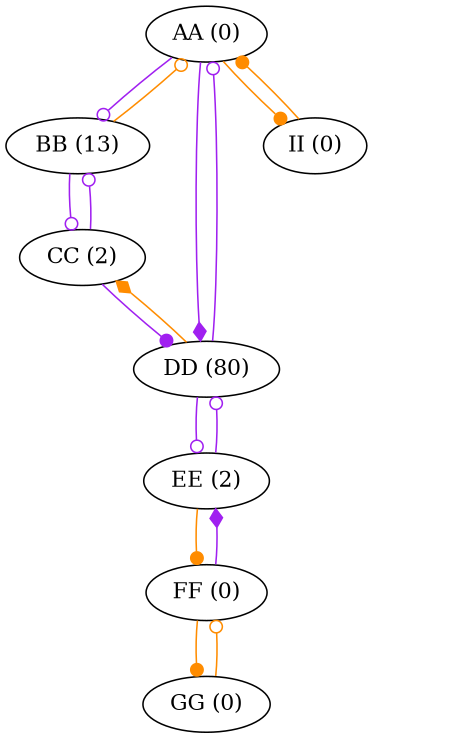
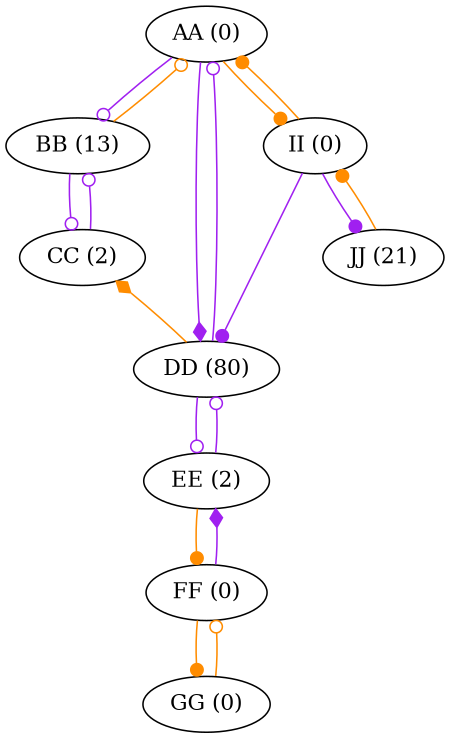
none -> (383, 258)
(131, 311) -> (264, 252)
